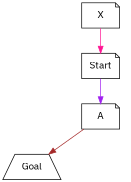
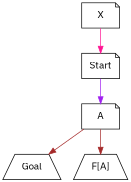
none -> (101, 167)
